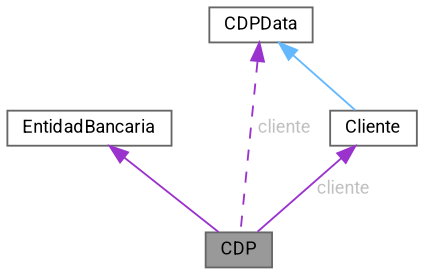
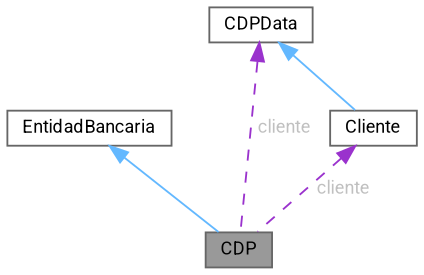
(172, 195) -> (172, 195)
(299, 195) -> (299, 195)
